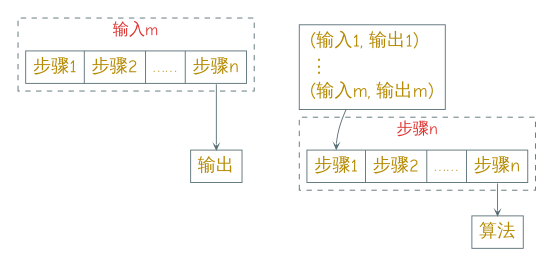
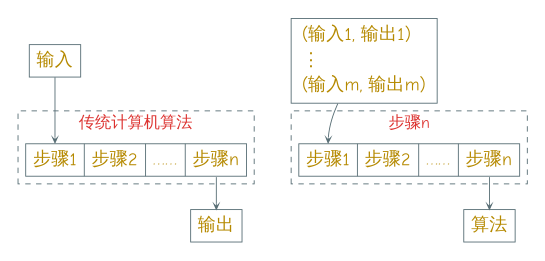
(136, 31) -> (136, 123)
none -> (55, 61)
